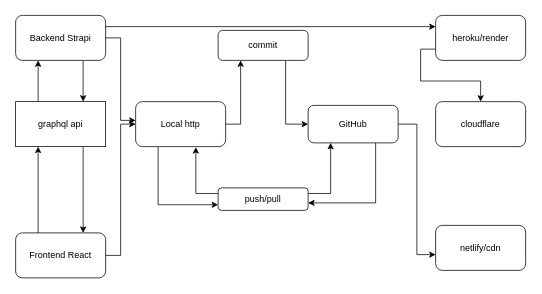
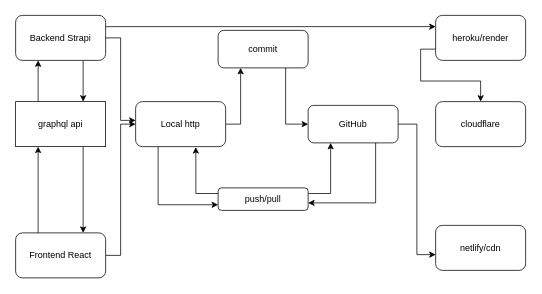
(263, 45) -> (263, 49)
